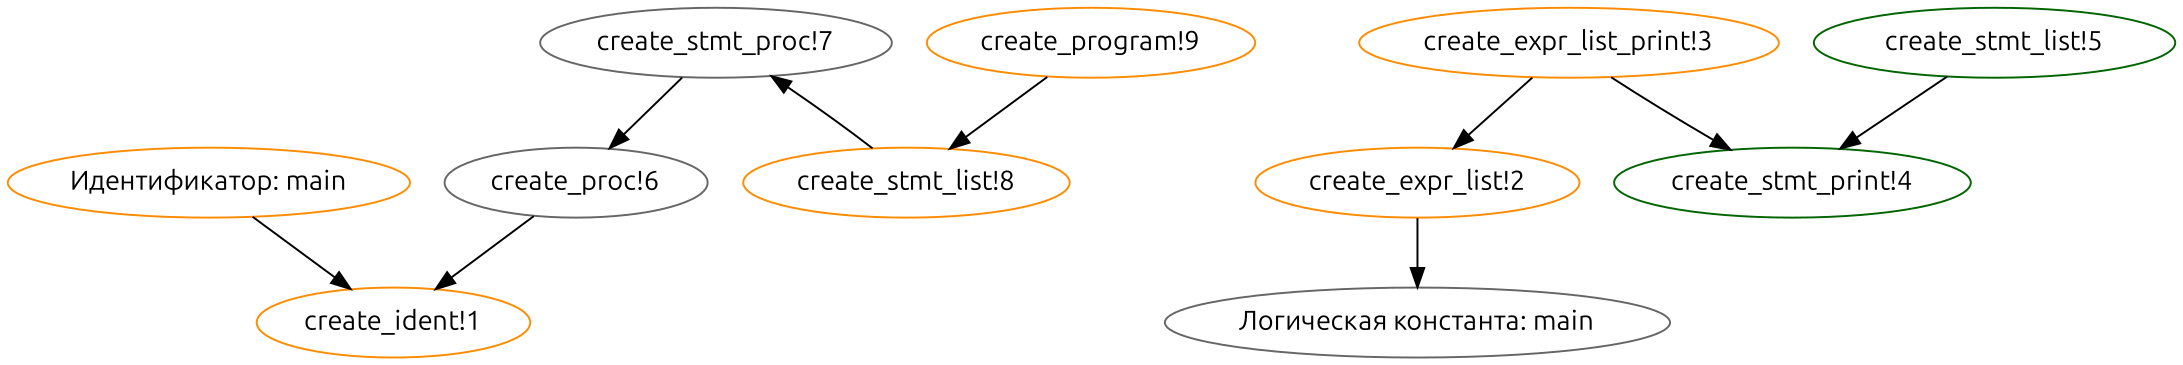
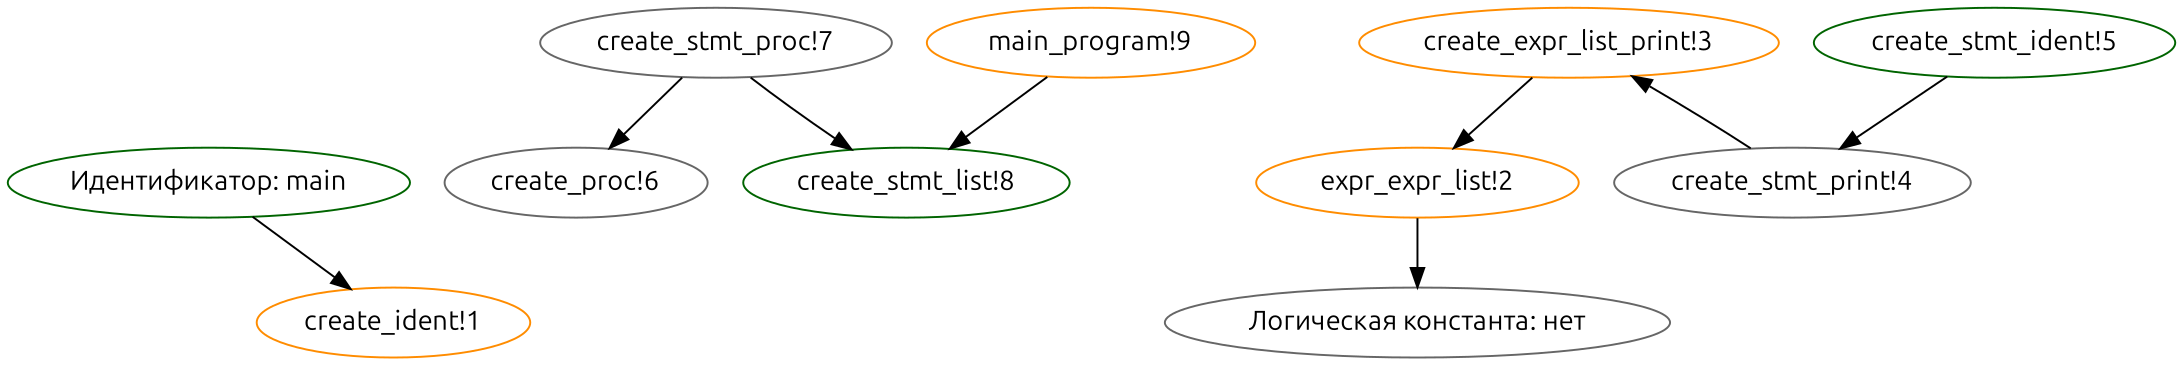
(1091, 43) -> (1091, 43)
(1995, 43) -> (1995, 43)
(1662, 109) -> (1701, 117)
(831, 117) -> (792, 109)
(209, 183) -> (209, 183)
(906, 183) -> (906, 183)
(1417, 183) -> (1417, 183)
(1792, 183) -> (1792, 183)
(493, 247) -> none
(1417, 323) -> (1417, 323)
